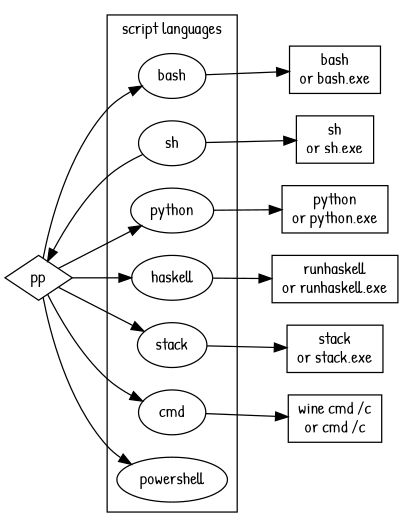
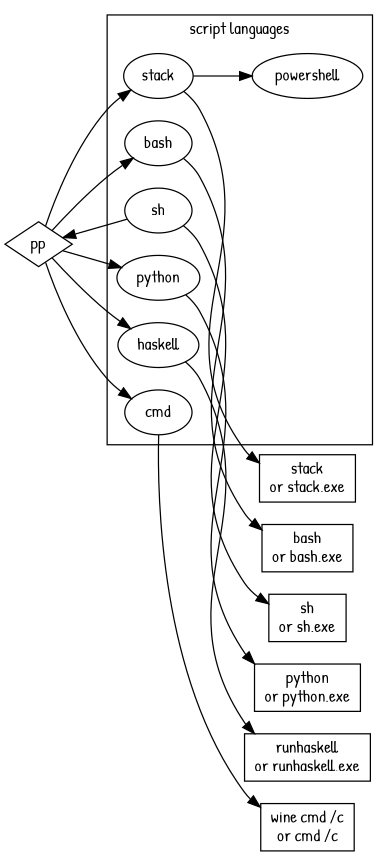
(69, 384) -> (216, 76)
